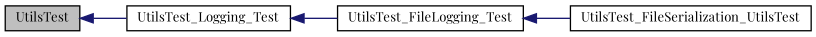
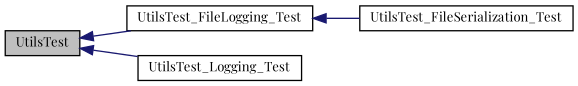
(321, 18) -> (112, 33)
(691, 18) -> (466, 18)
